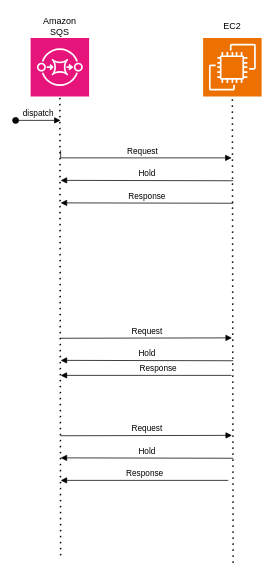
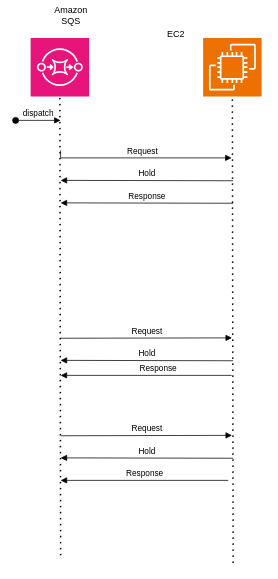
(60, 27) -> (71, 15)
(232, 27) -> (176, 34)
